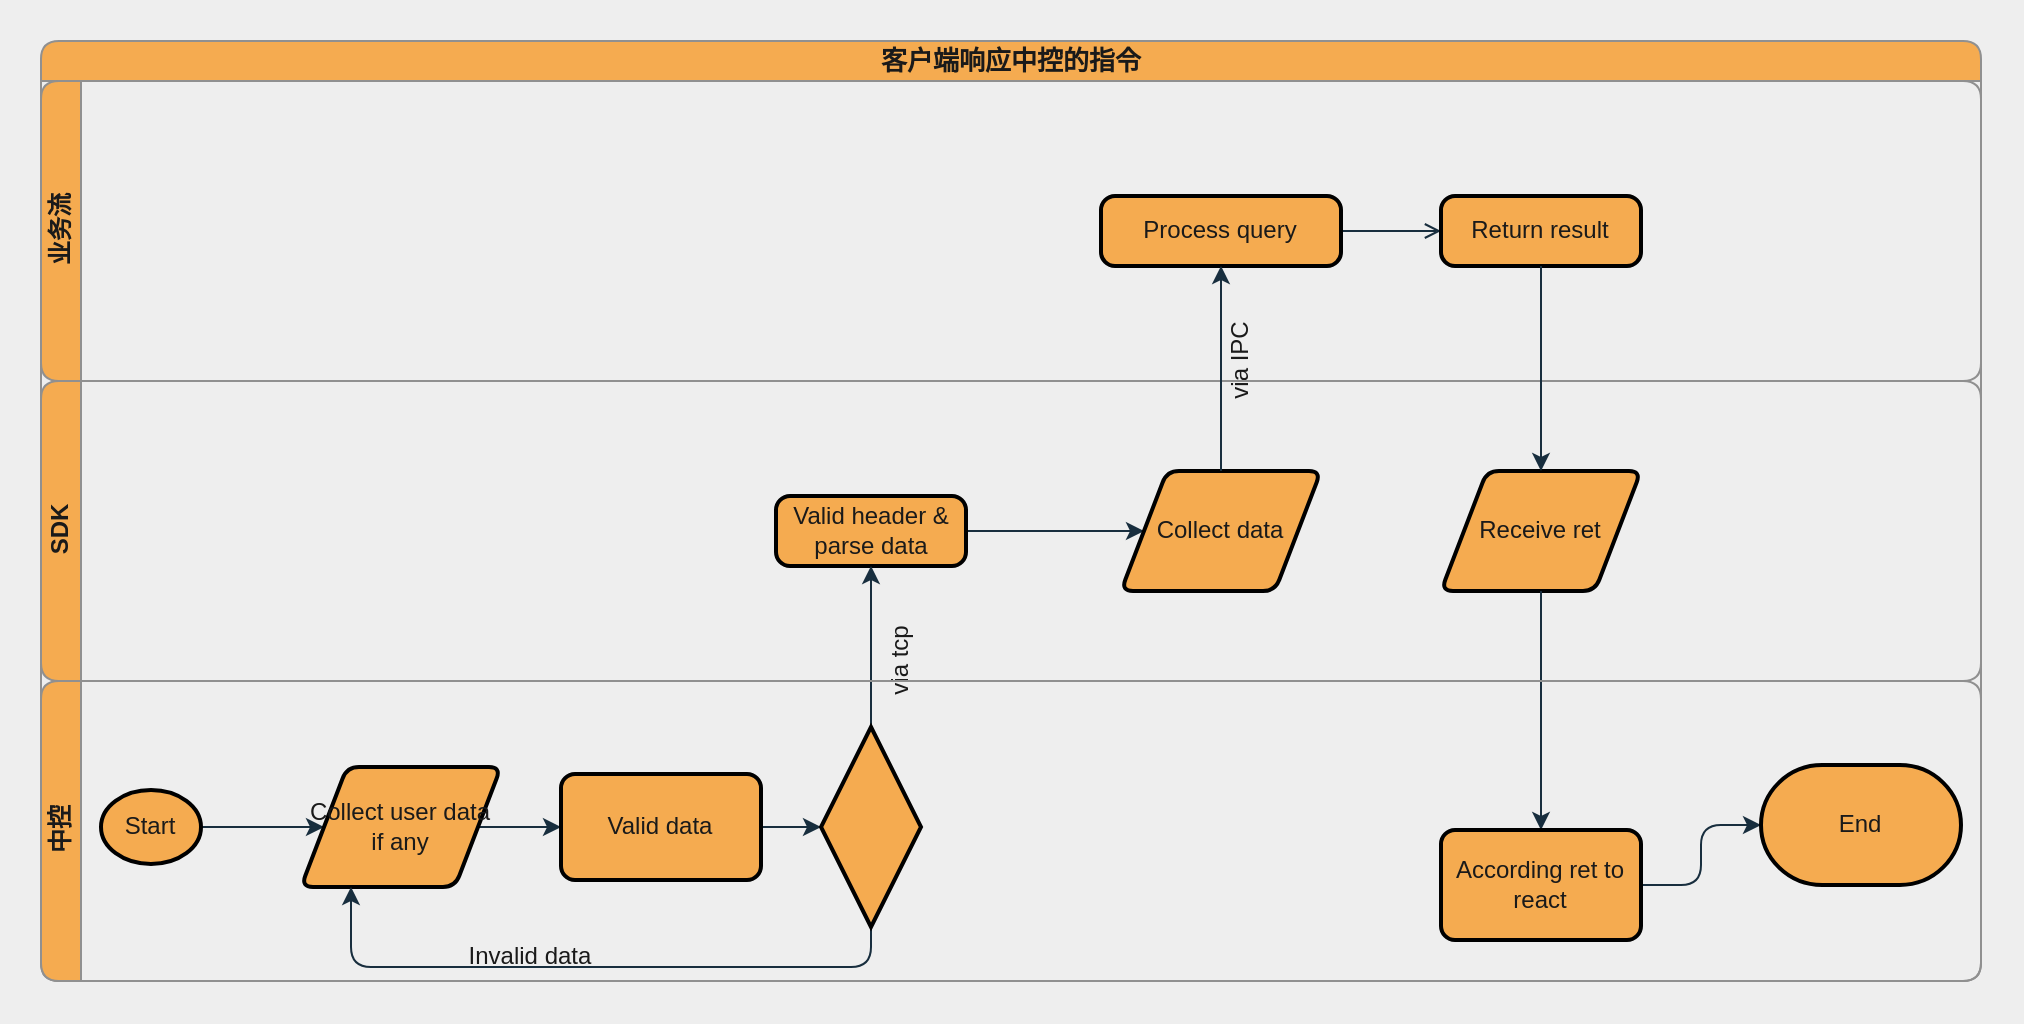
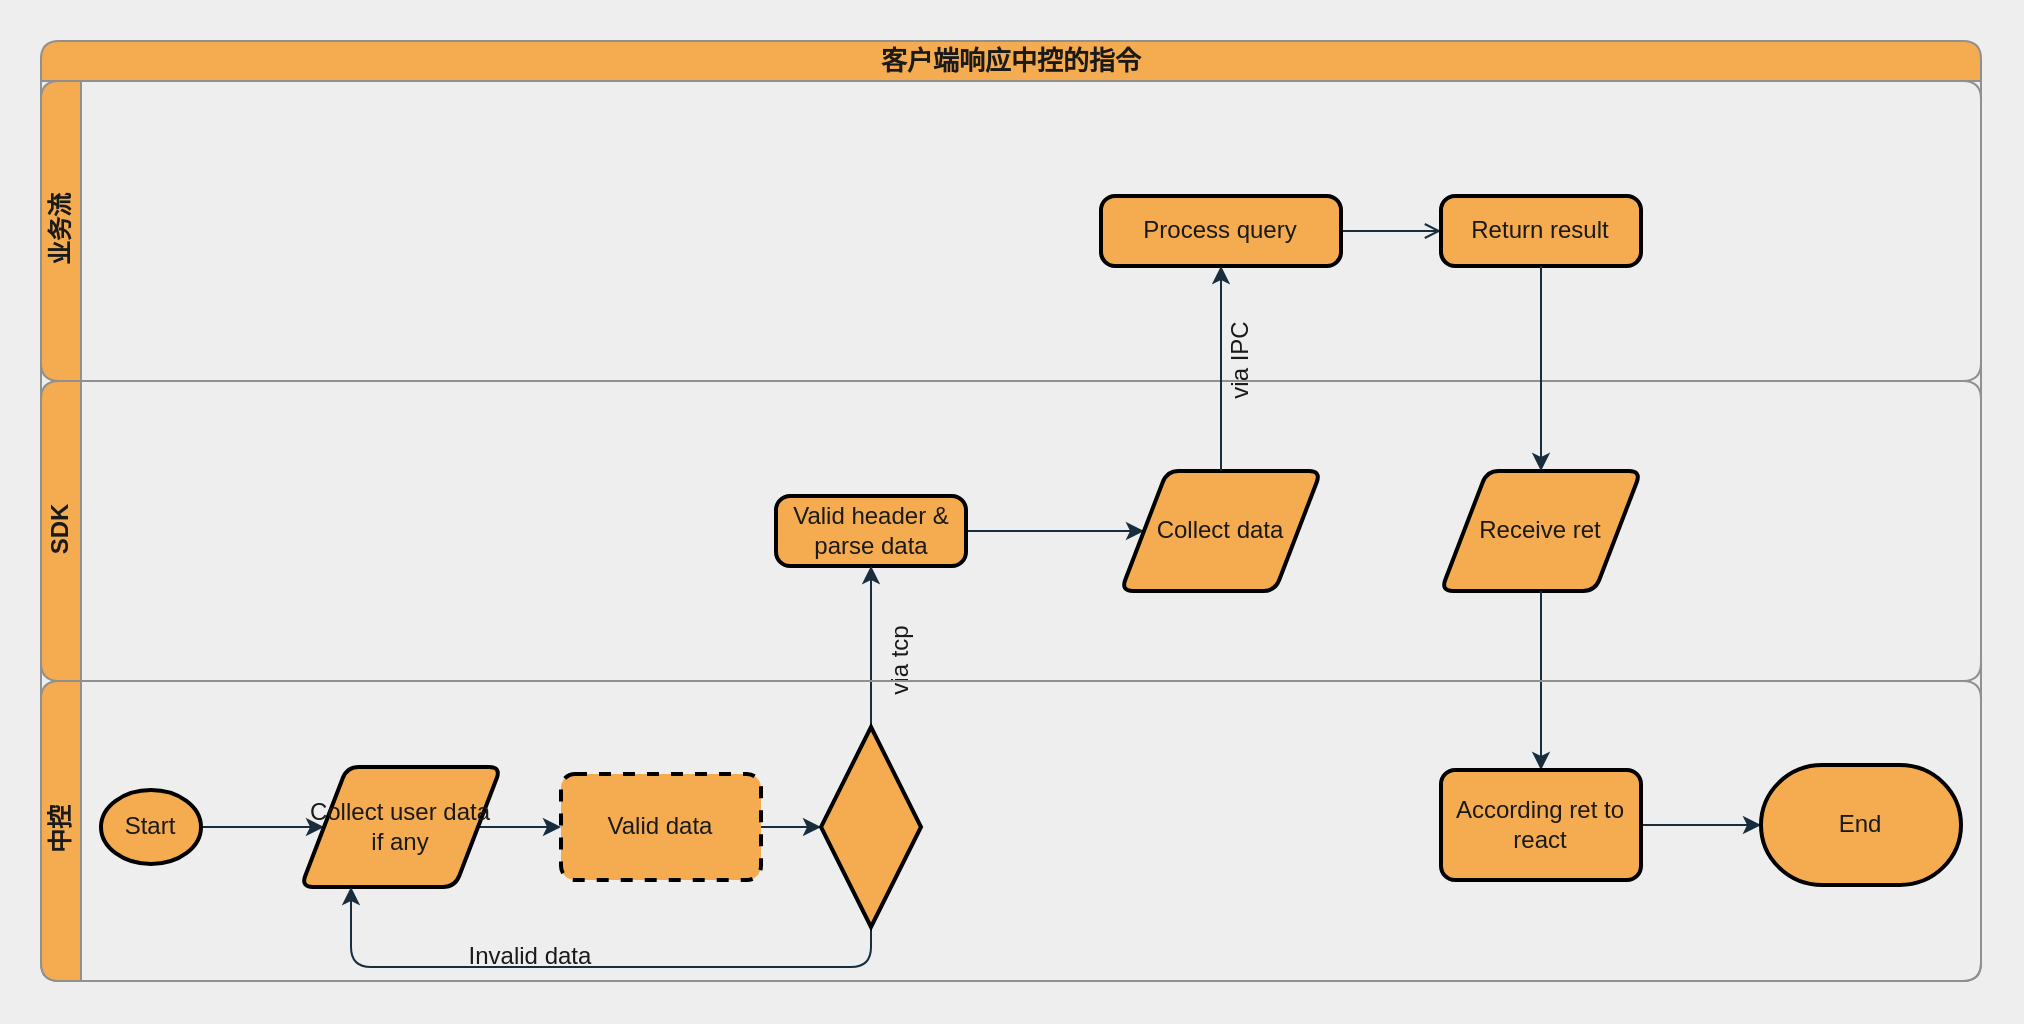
(661, 827) -> (661, 827)
(1541, 885) -> (1541, 825)
